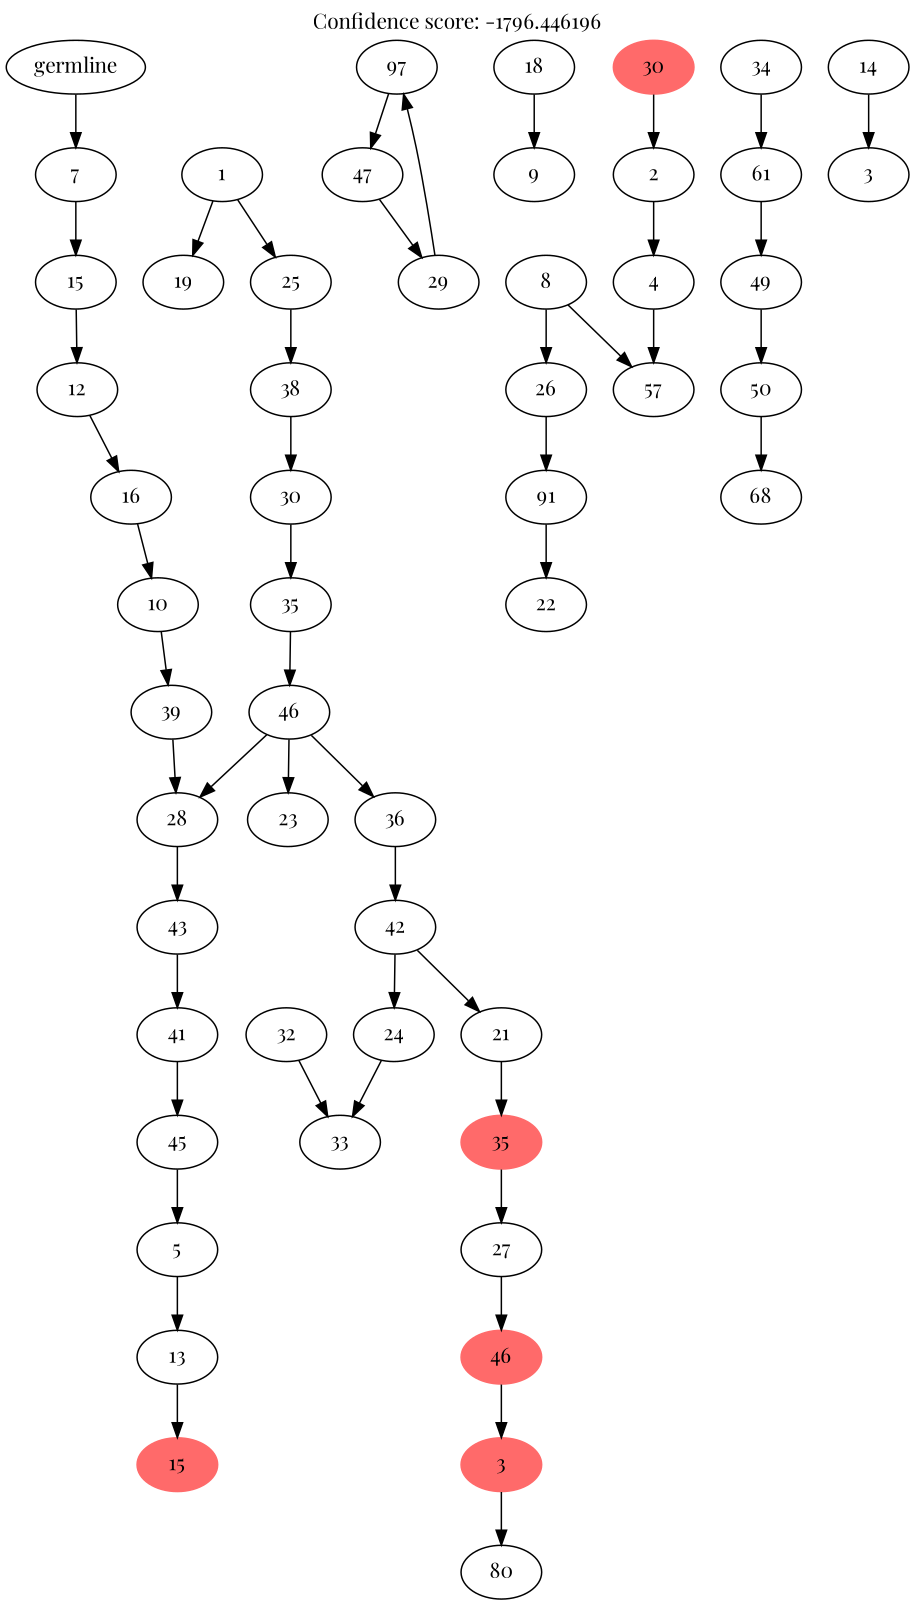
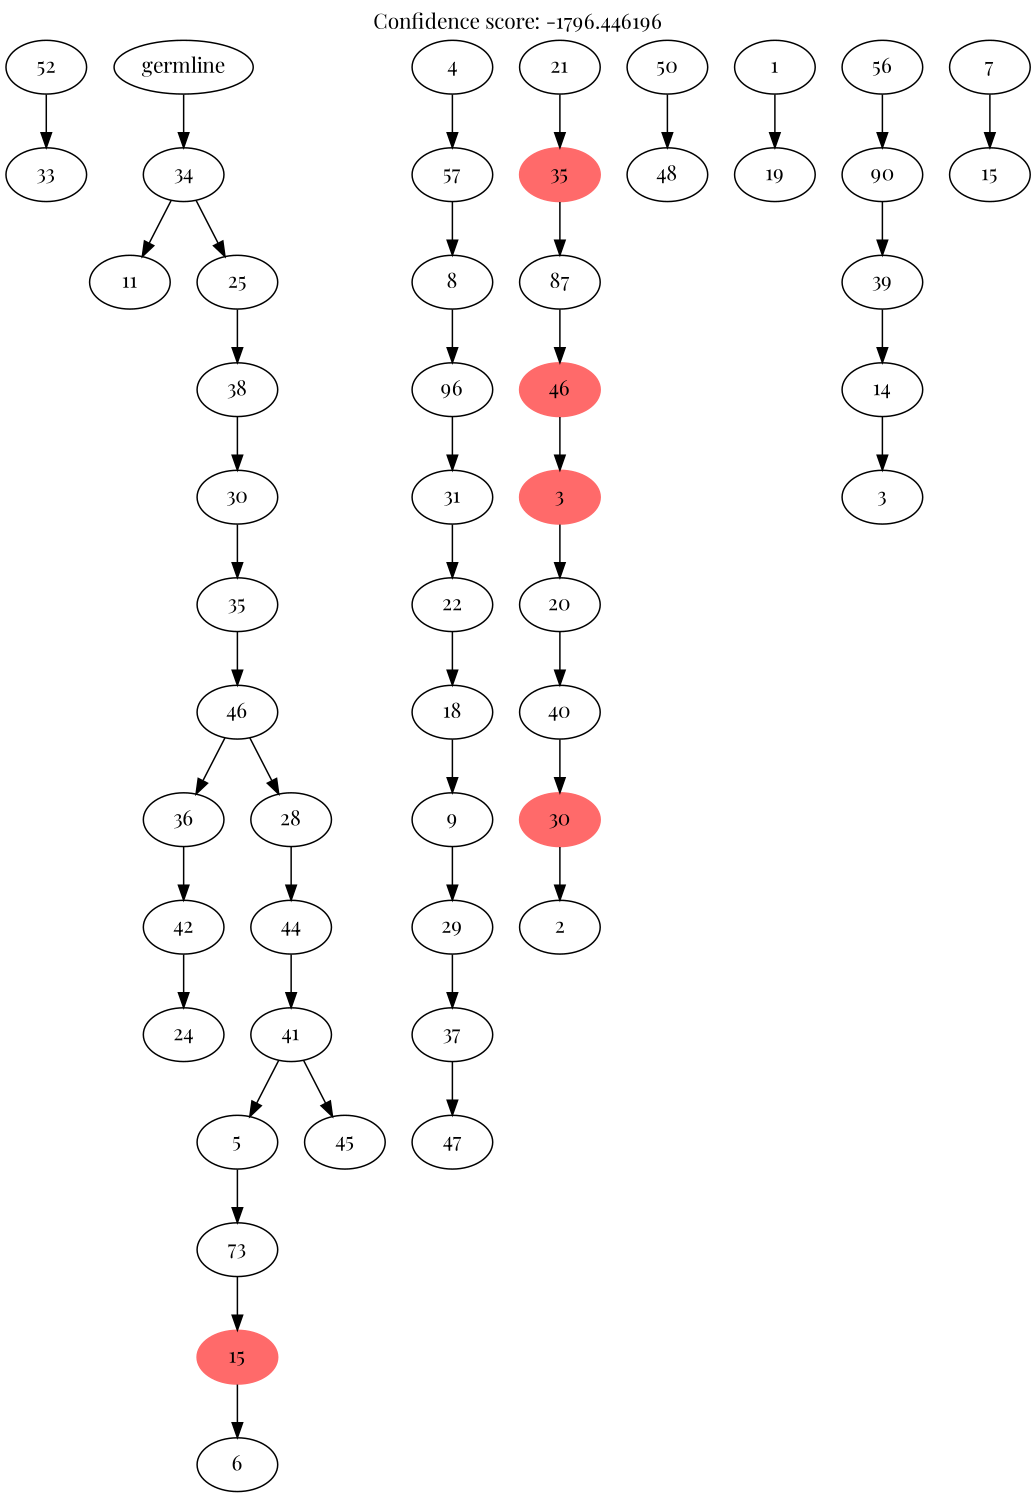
(397, 67) -> (452, 1035)
(76, 114) -> (184, 114)
(761, 175) -> (130, 282)
(654, 221) -> none
(252, 222) -> (207, 222)
(396, 222) -> (452, 866)
(761, 282) -> none
(594, 331) -> (452, 221)
(77, 390) -> none
(546, 390) -> (452, 390)
(131, 497) -> (882, 67)
(546, 497) -> (452, 497)
(761, 497) -> (667, 175)
(158, 605) -> (882, 175)
none -> (452, 651)
none -> (560, 712)
(174, 759) -> (882, 329)
(288, 820) -> none
(177, 927) -> (291, 927)
(443, 976) -> none
(286, 1035) -> (46, 67)
(370, 1082) -> none
(177, 1189) -> (268, 1082)
(501, 1250) -> (560, 282)
(177, 1357) -> (237, 1250)
none -> (237, 1465)
(501, 1572) -> (560, 605)
